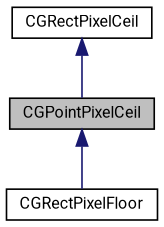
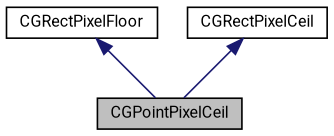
(82, 168) -> (132, 74)
